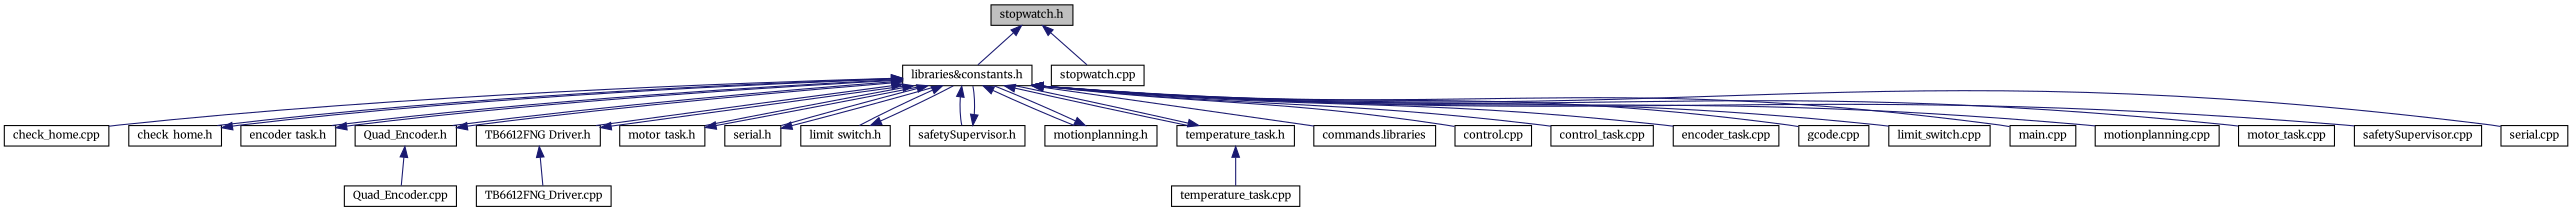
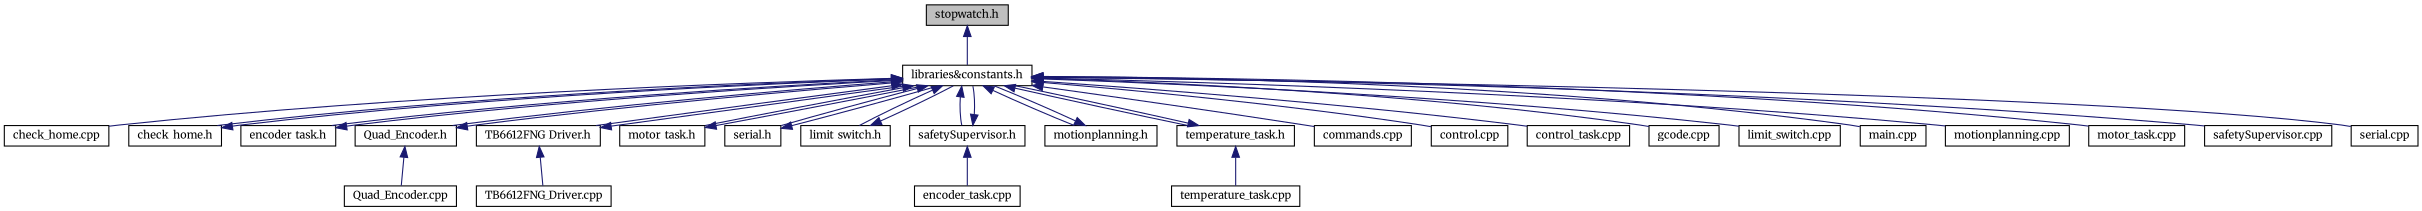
(1098, 75) -> none
(1358, 104) -> (967, 172)
(1375, 136) -> (1363, 136)
